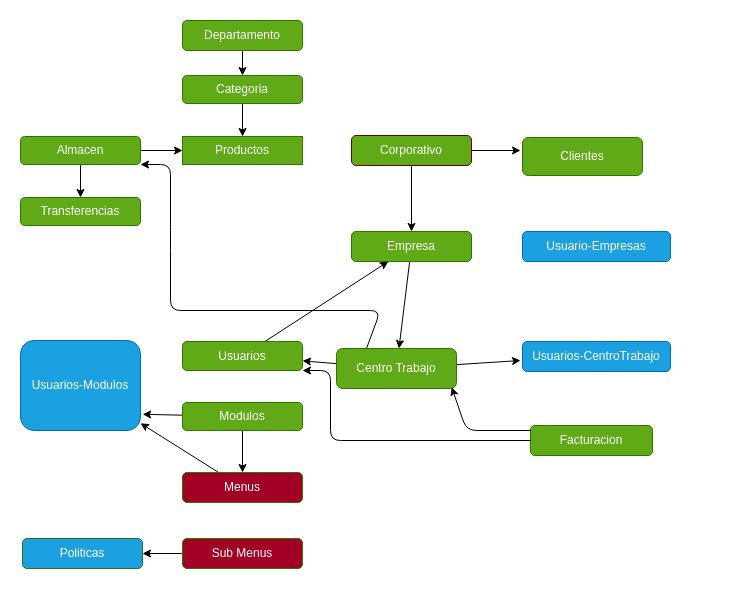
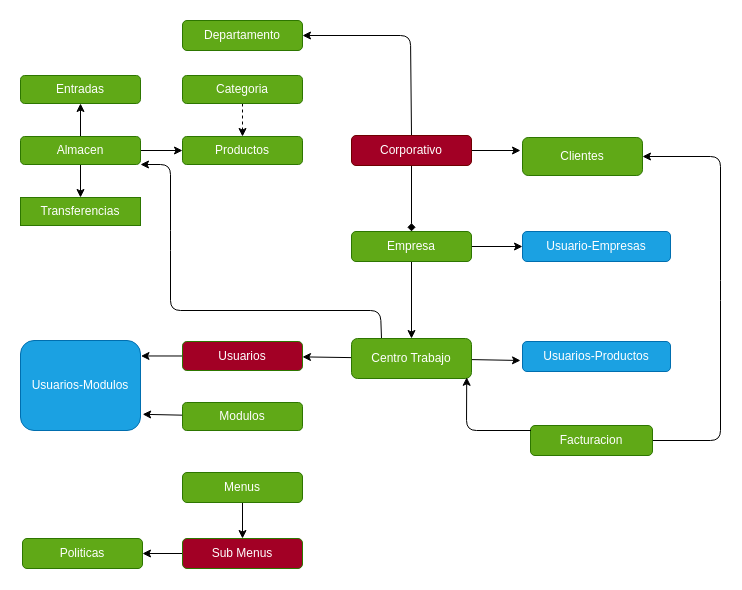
none -> (408, 38)
(243, 60) -> none
none -> (81, 90)
(243, 116) -> (243, 116)
none -> (81, 123)
(243, 151) -> (243, 151)
(412, 151) -> (412, 151)
(81, 212) -> (81, 212)
(412, 223) -> (412, 222)
none -> (494, 247)
none -> (721, 298)
(324, 303) -> (165, 356)
(243, 356) -> (243, 356)
(597, 357) -> (597, 357)
(397, 369) -> (412, 359)
(396, 441) -> none
(243, 448) -> none
(182, 450) -> (243, 517)
(243, 488) -> (243, 488)
(83, 554) -> (83, 554)
